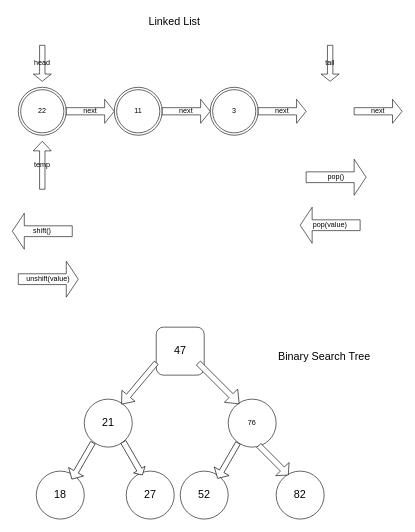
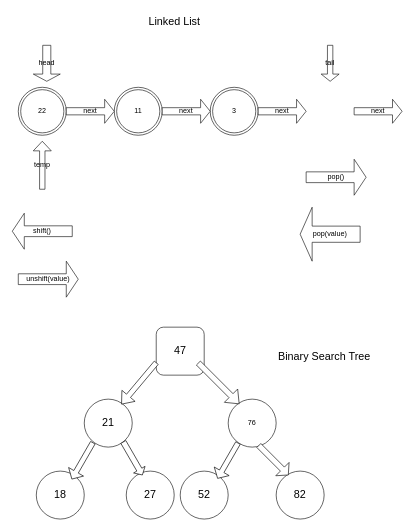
(42, 63) -> (47, 63)
(330, 225) -> (330, 234)
